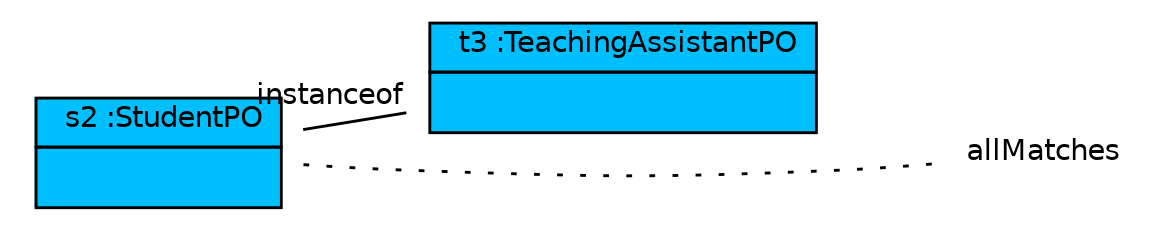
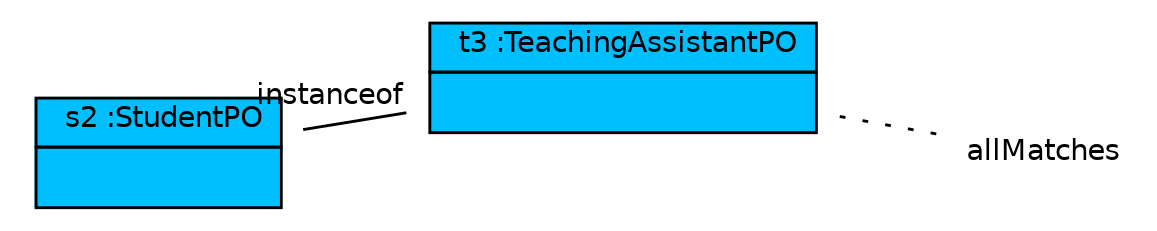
(623, 176) -> (891, 126)
